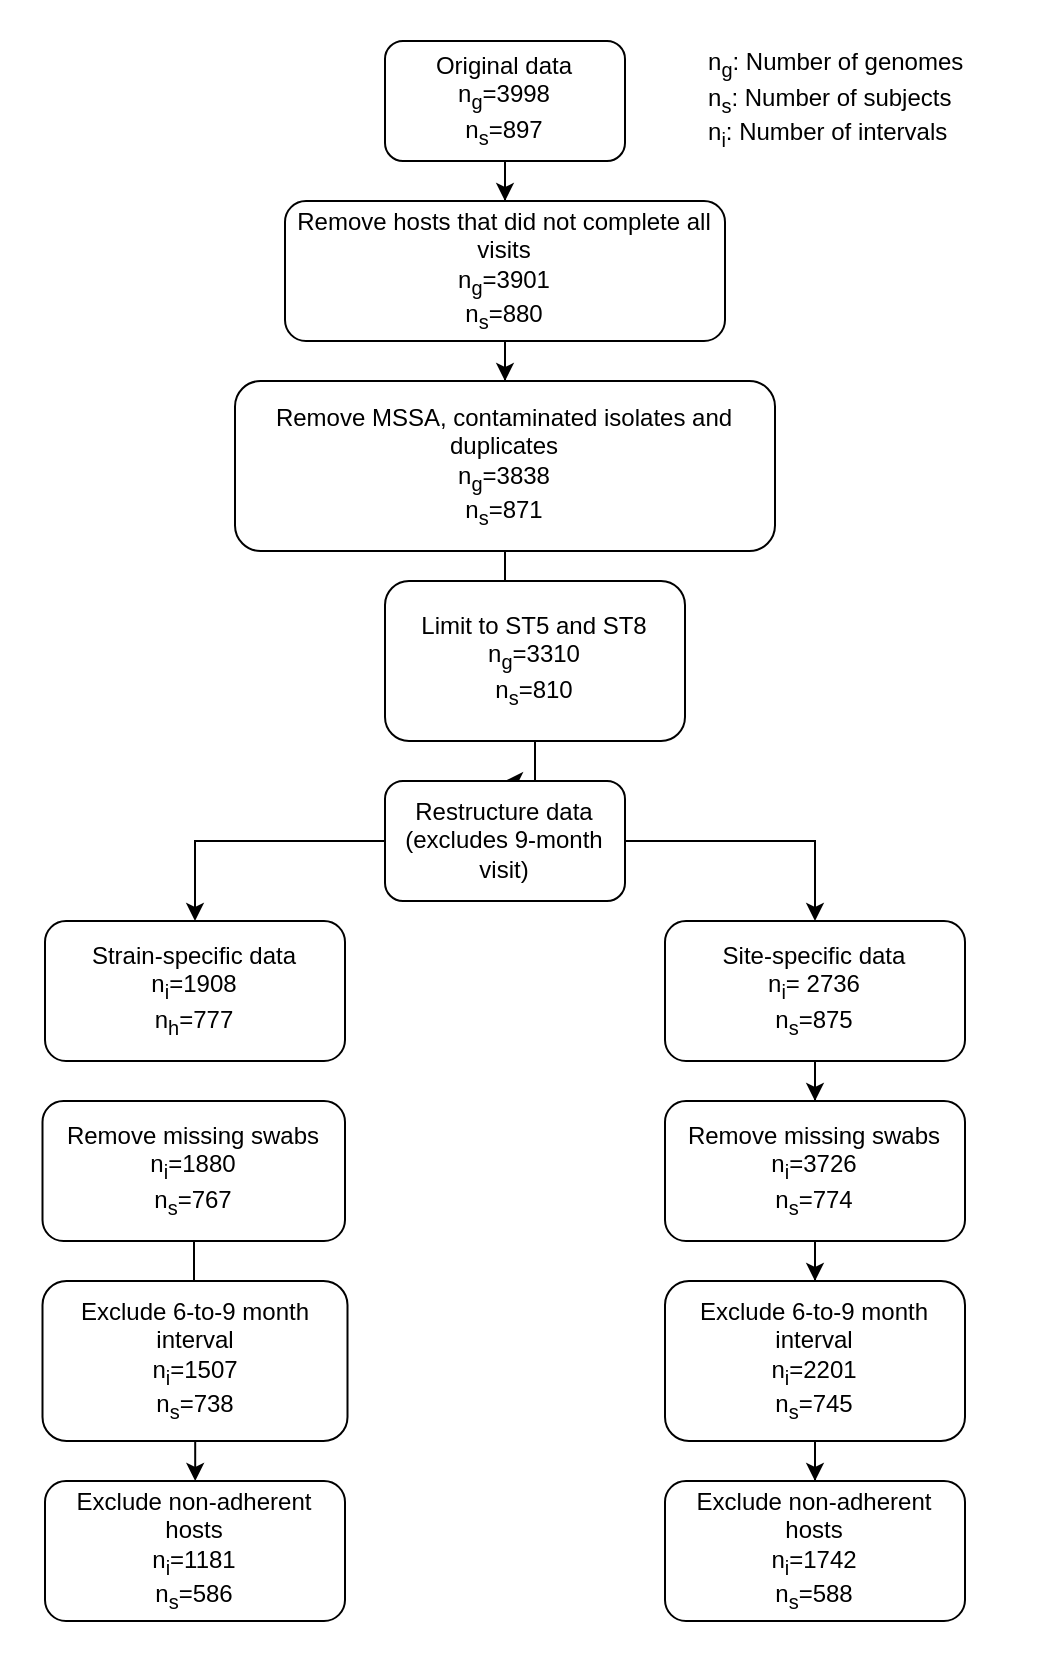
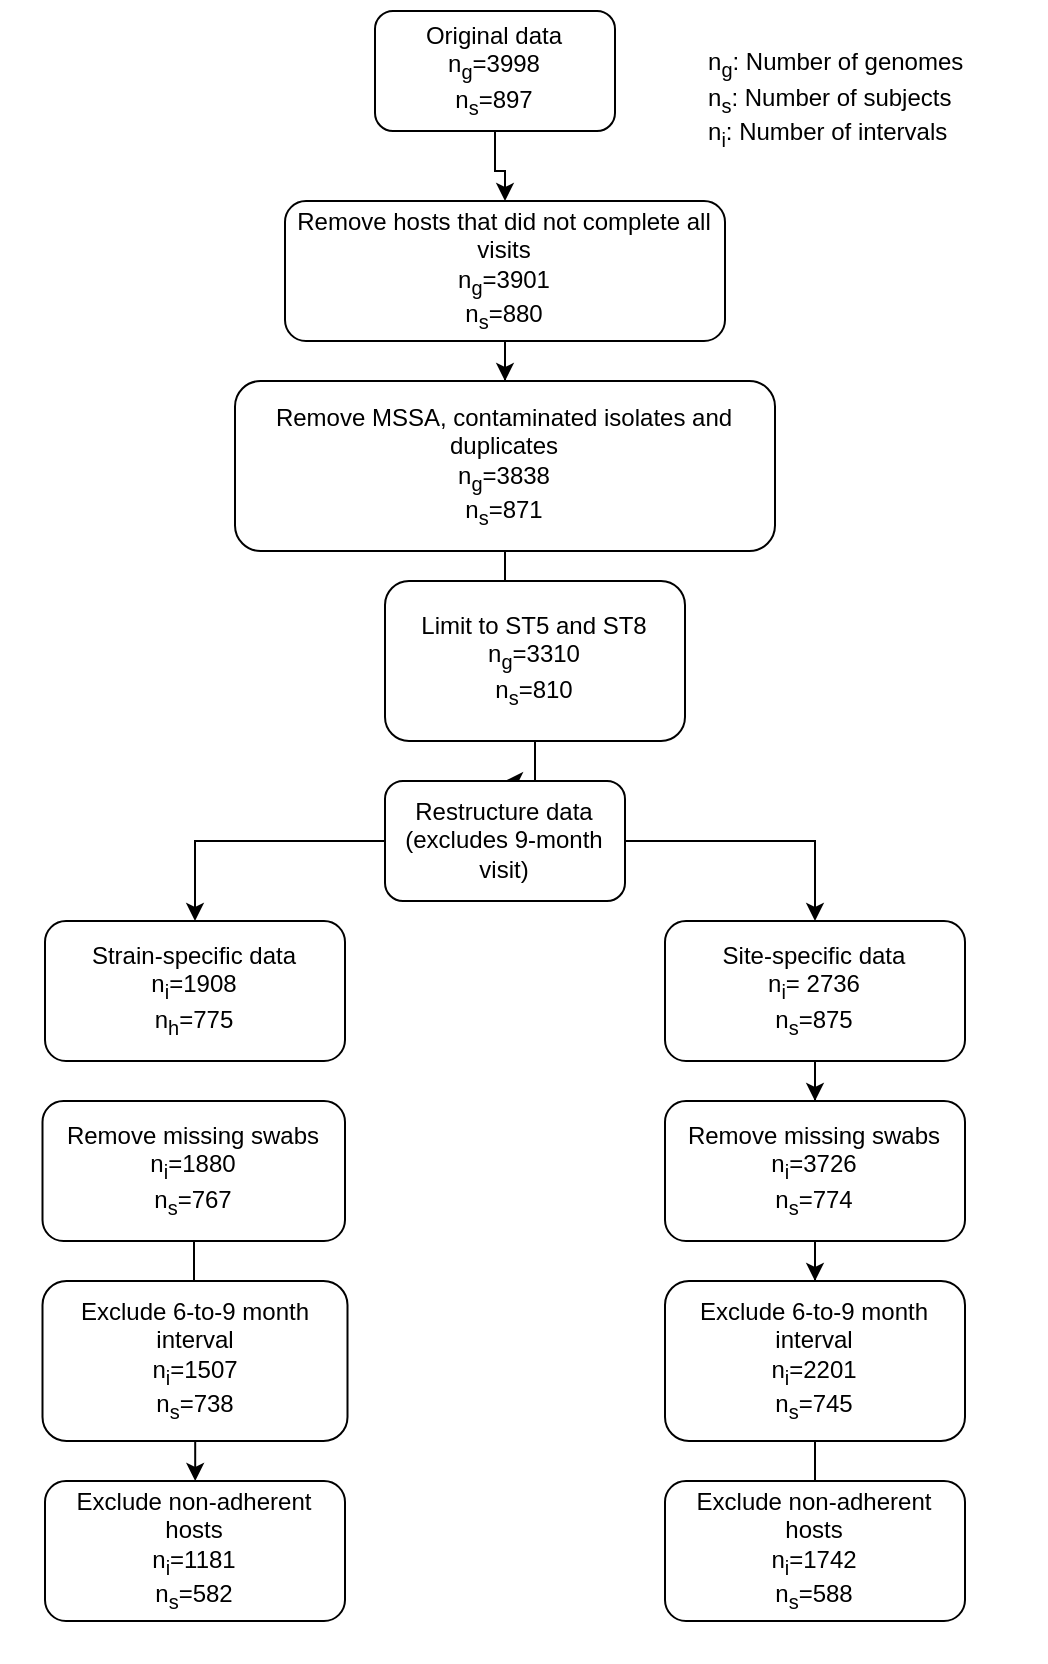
(505, 101) -> (495, 71)
(195, 991) -> (195, 991)
(815, 1466) -> (815, 1471)
(195, 1551) -> (195, 1551)
